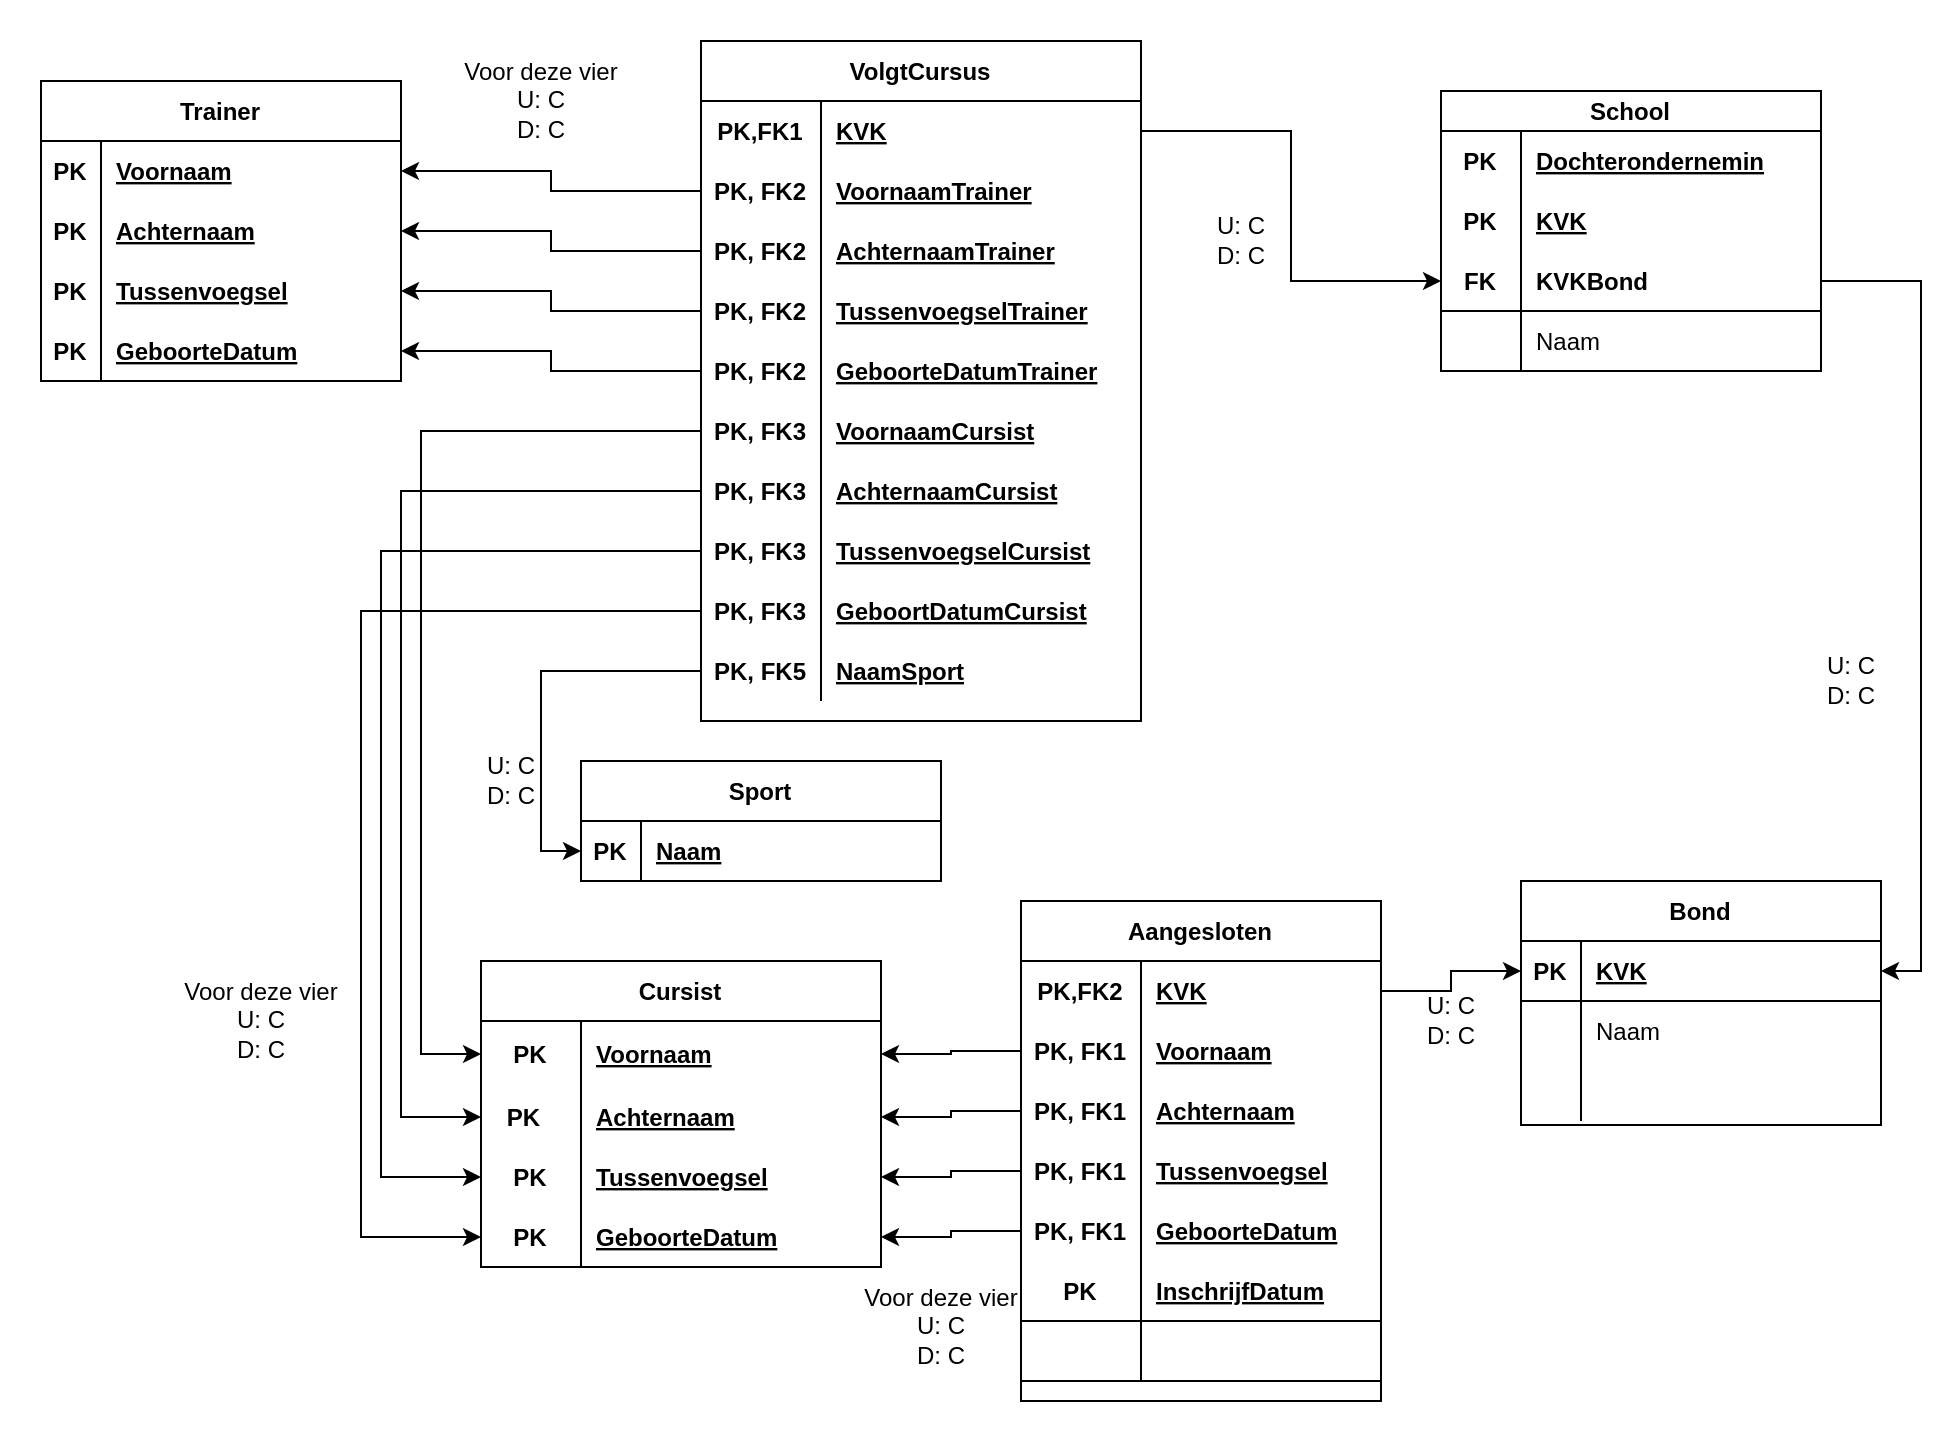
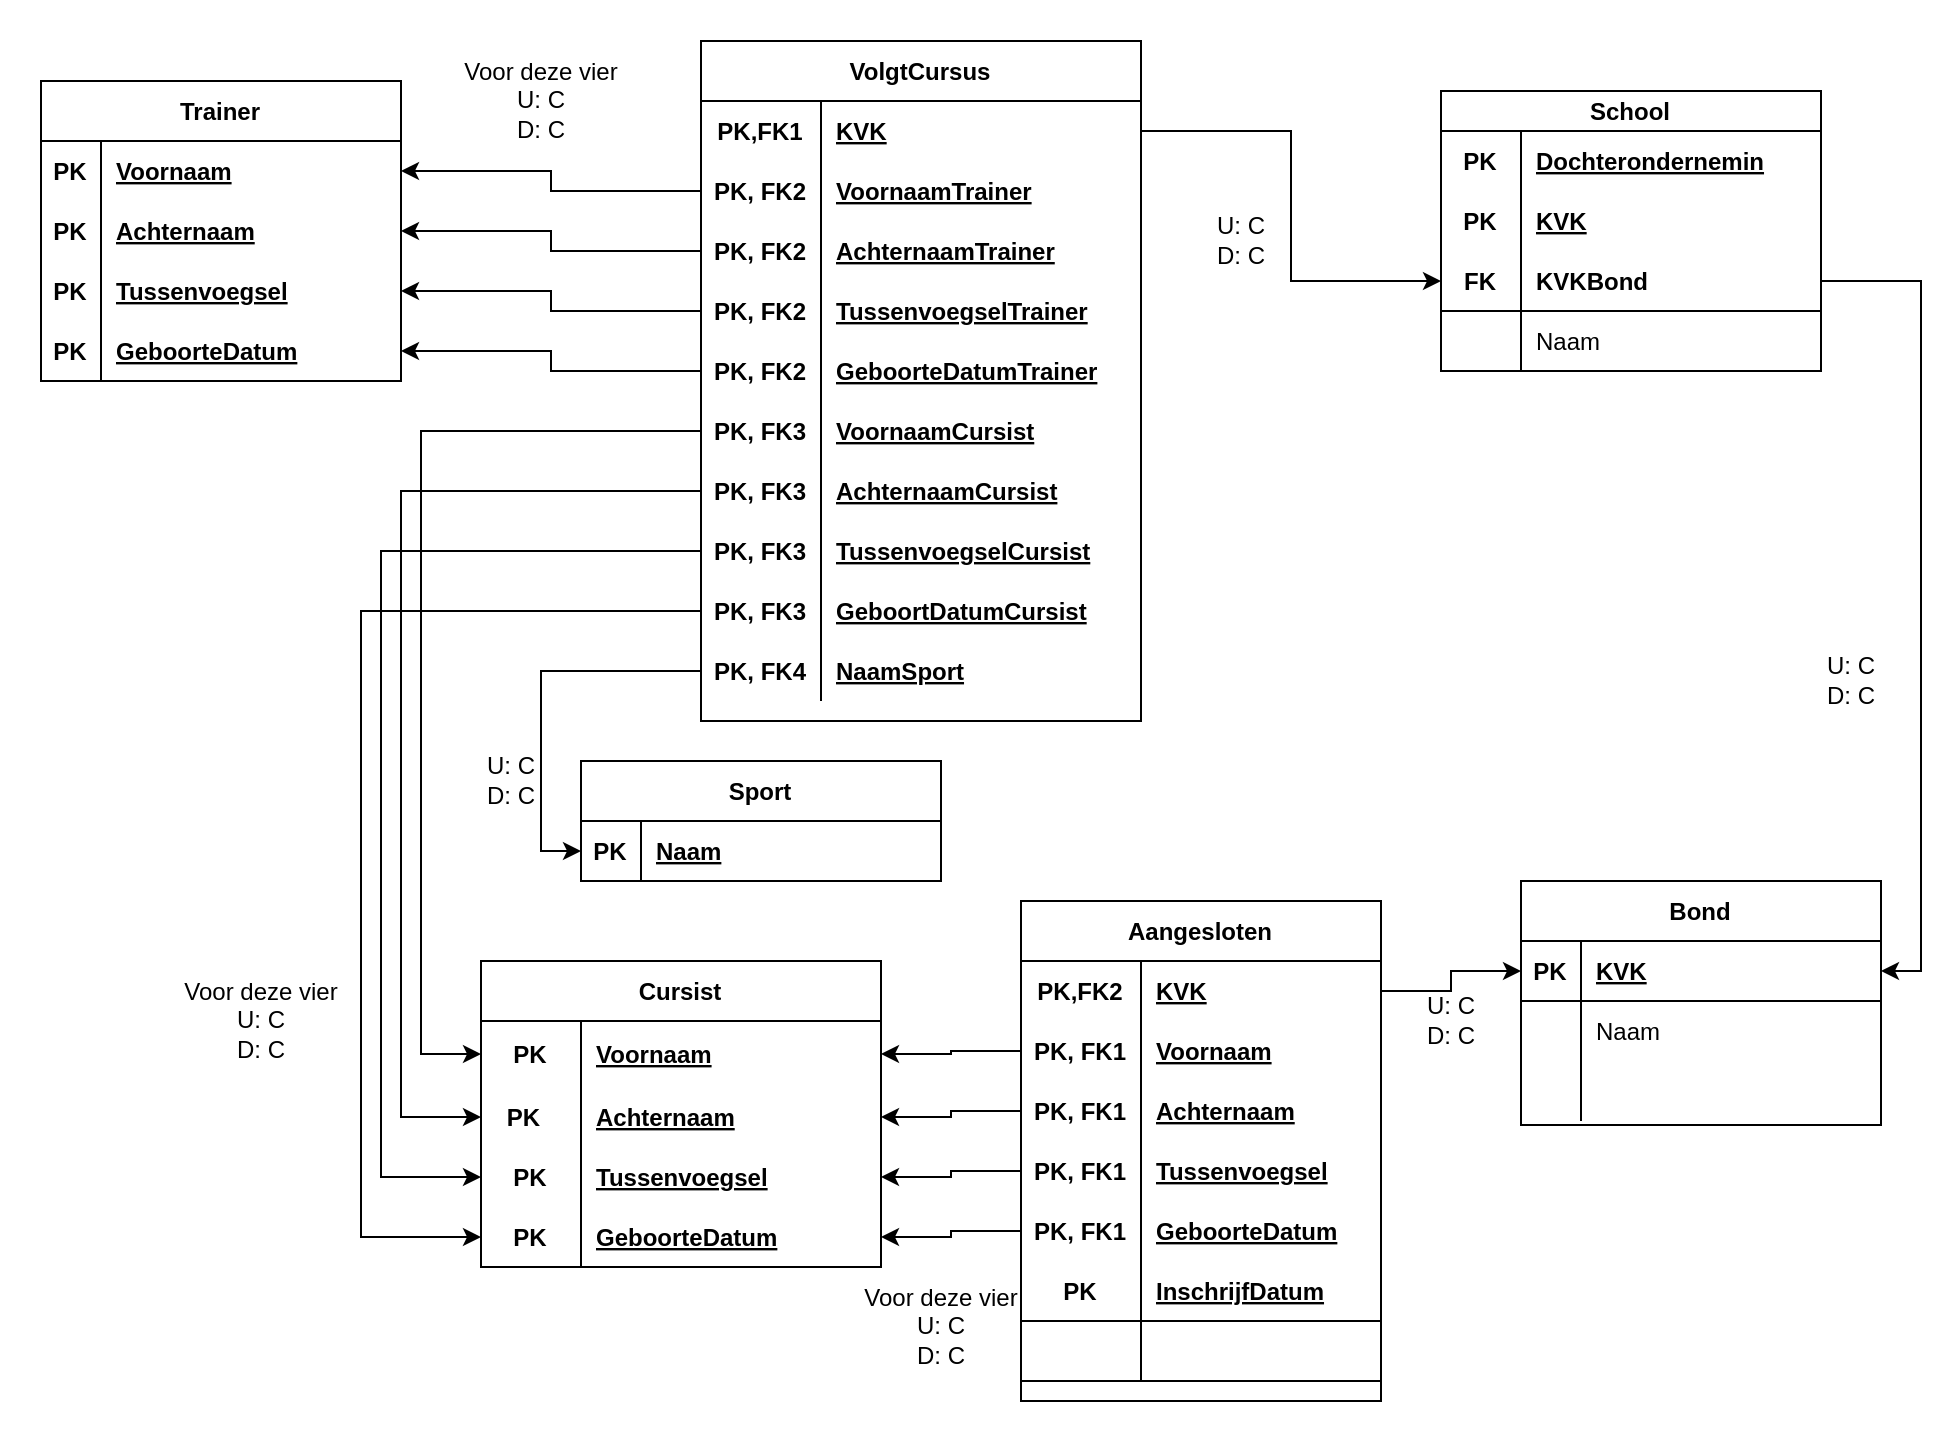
(760, 672) -> (760, 672)
